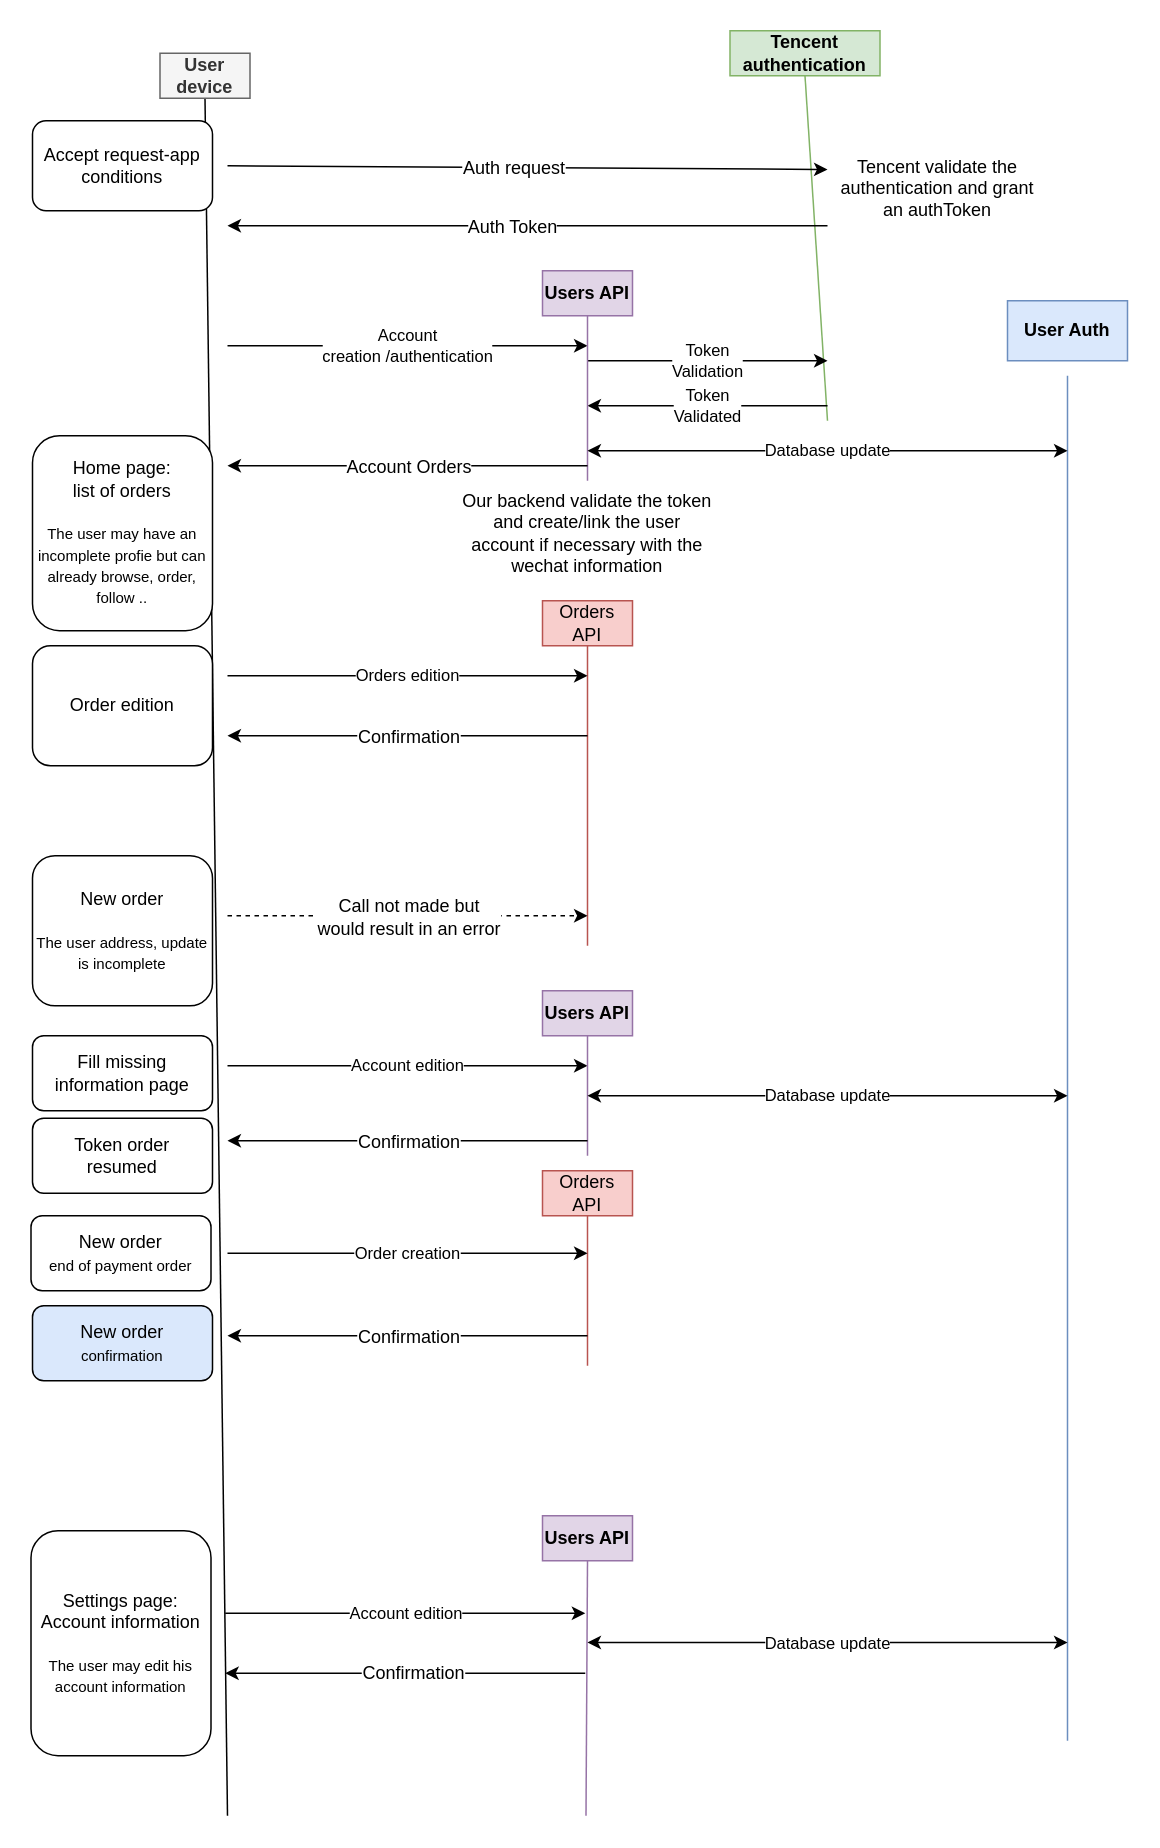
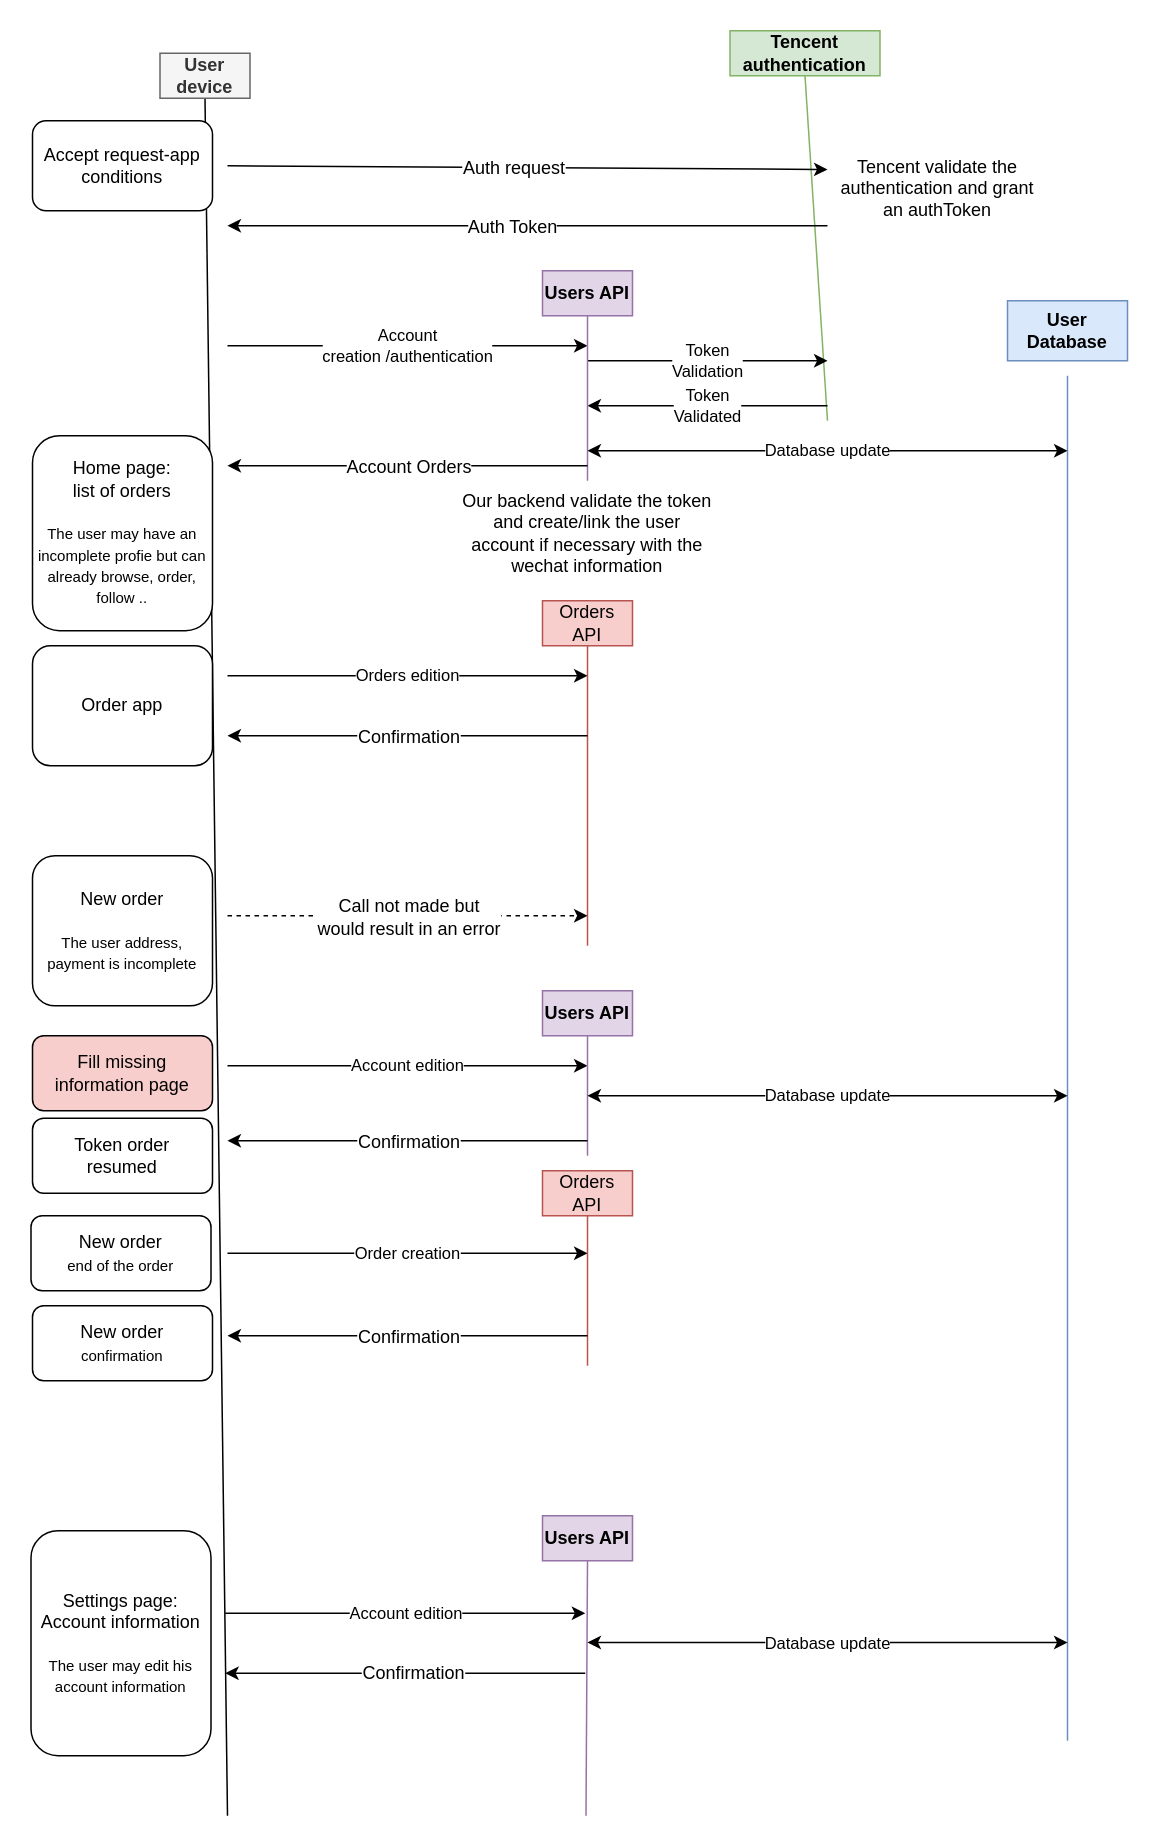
(1067, 331) -> (1067, 331)
(122, 706) -> (122, 706)
(122, 931) -> (122, 931)
(122, 1073) -> (122, 1073)
(121, 1253) -> (121, 1253)
(122, 1343) -> (122, 1343)
